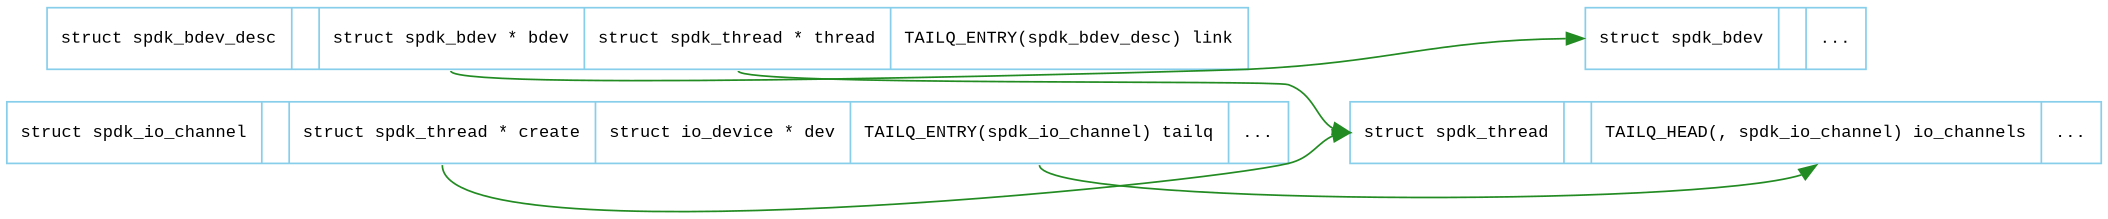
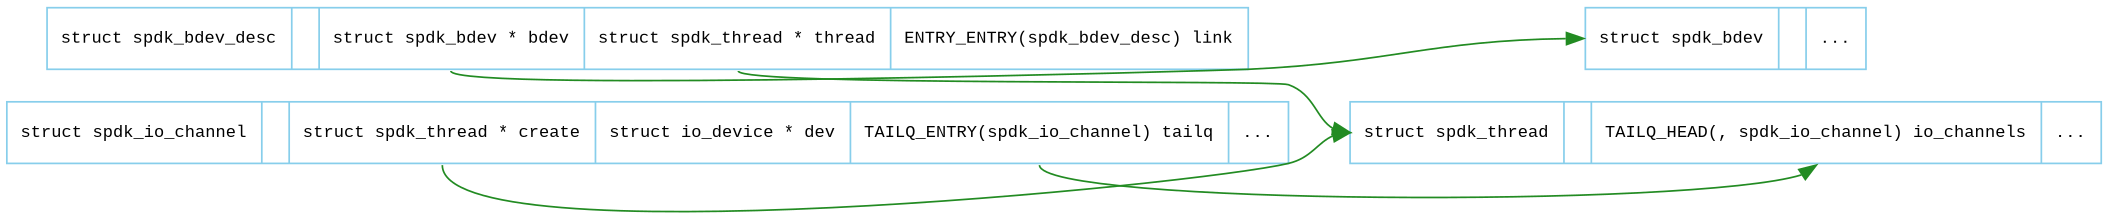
(1069, 38) -> (1069, 38)
